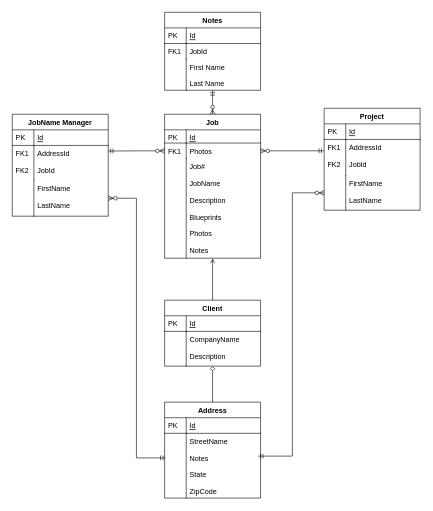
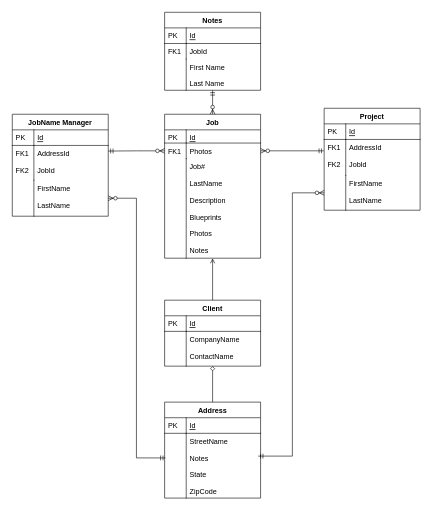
(198, 167) -> (198, 167)
(212, 340) -> (212, 340)
